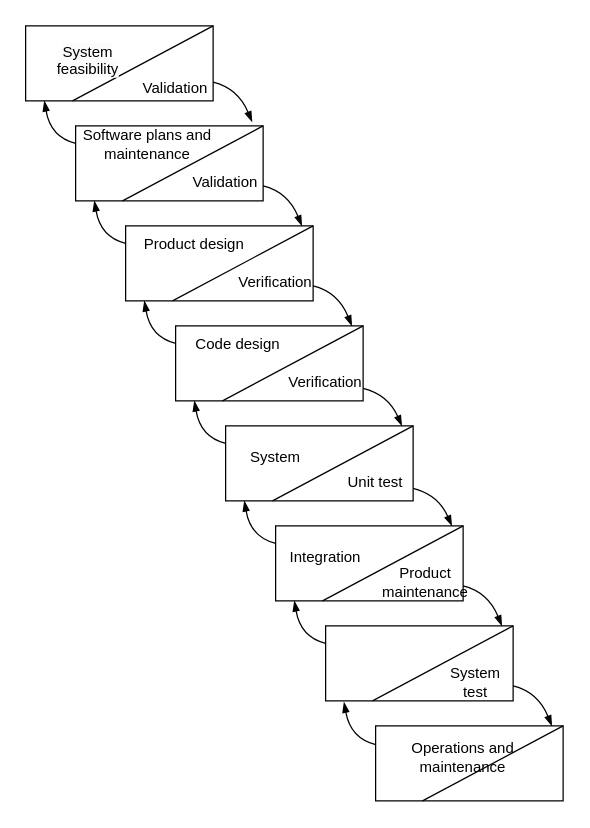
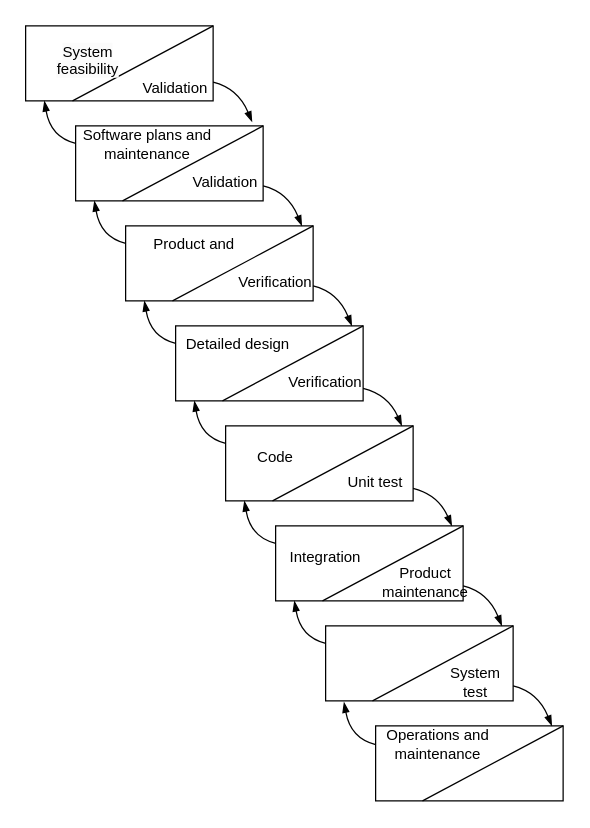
(194, 244) -> (194, 244)
(238, 344) -> (238, 344)
(276, 457) -> (276, 457)
(463, 757) -> (438, 744)
